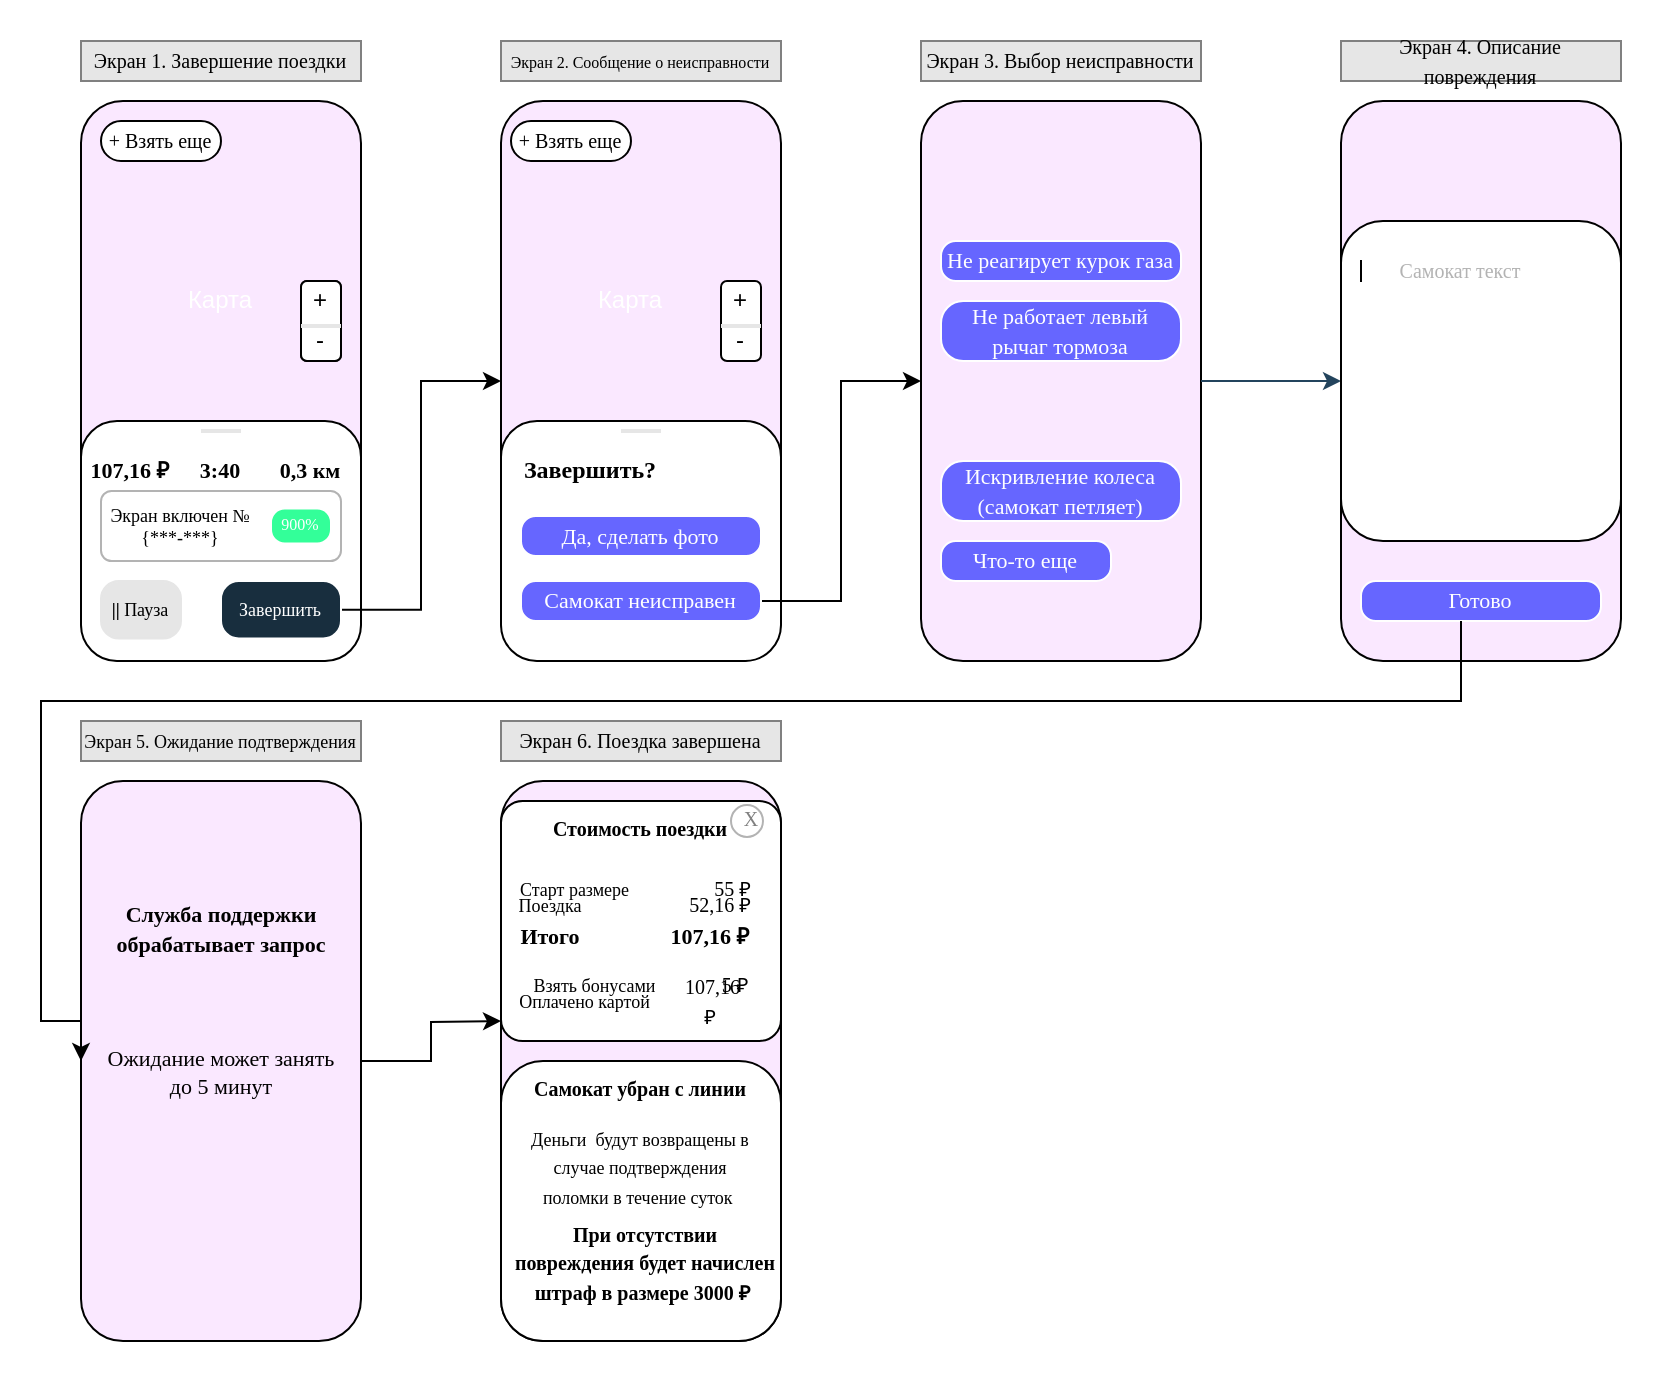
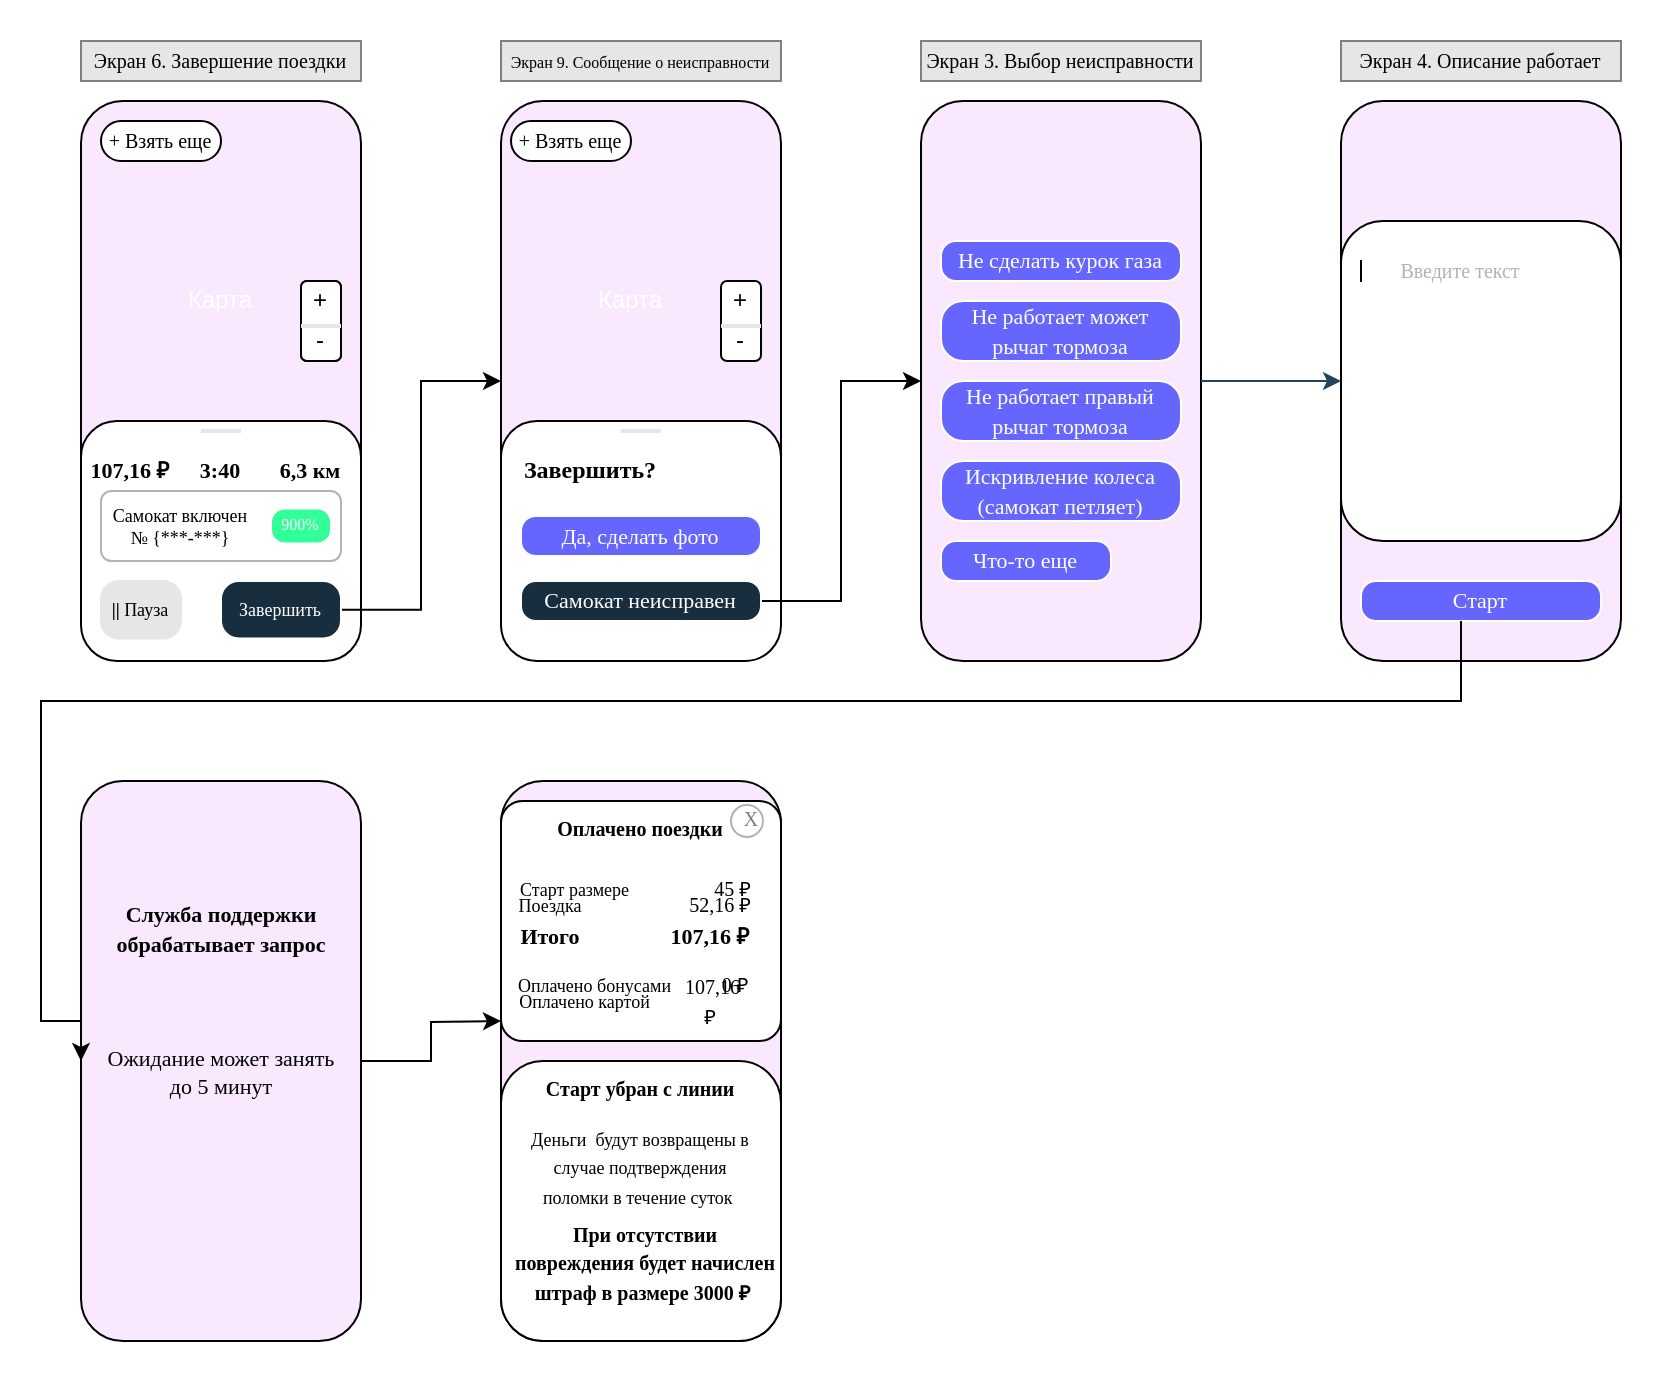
(221, 61) -> (221, 61)
(641, 61) -> (641, 61)
(1481, 61) -> (1481, 61)
(1061, 261) -> (1061, 261)
(1461, 271) -> (1461, 271)
(1061, 331) -> (1061, 331)
none -> (1061, 411)
(311, 471) -> (311, 471)
(181, 527) -> (181, 527)
(641, 601) -> (641, 601)
(1481, 601) -> (1481, 601)
(221, 741) -> none
(641, 741) -> none
(641, 829) -> (641, 829)
(731, 889) -> (731, 889)
(591, 985) -> (591, 985)
(731, 985) -> (731, 985)
(641, 1089) -> (641, 1089)
